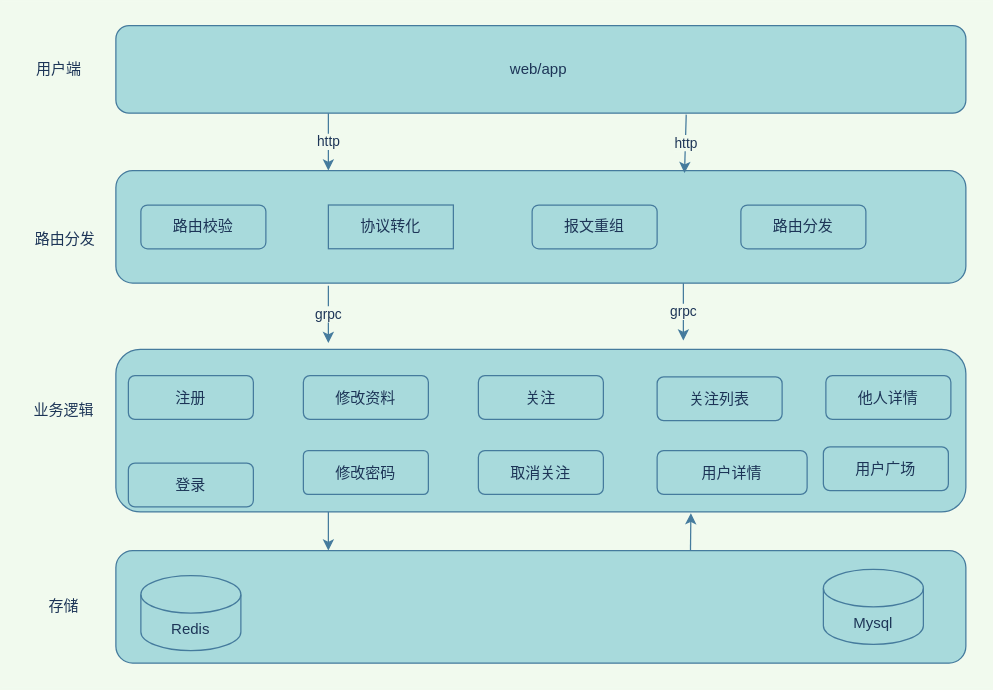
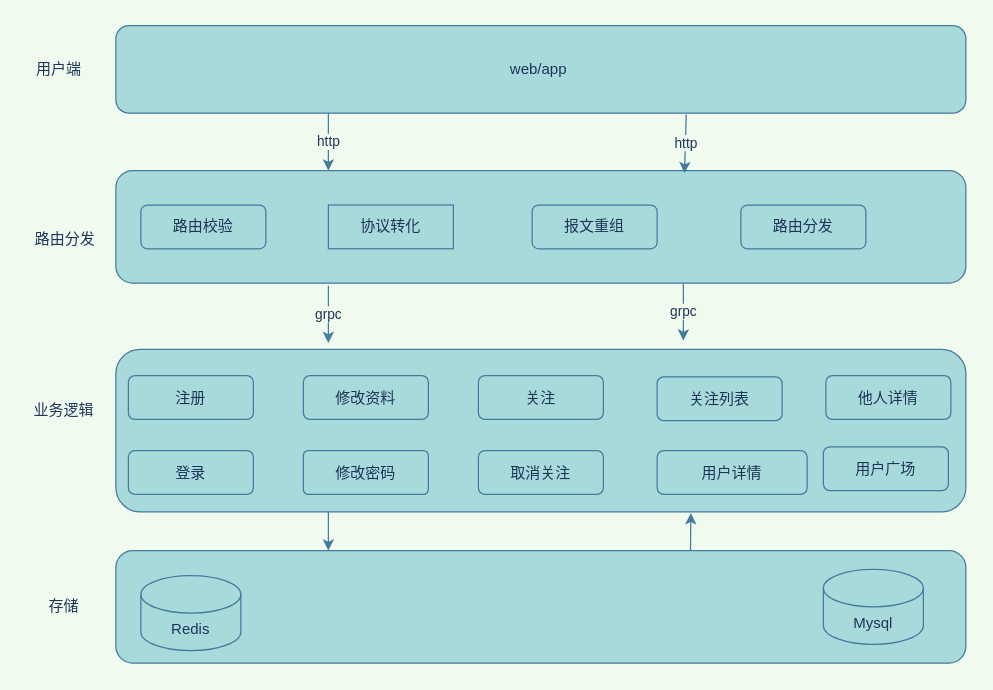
(191, 485) -> (191, 473)
